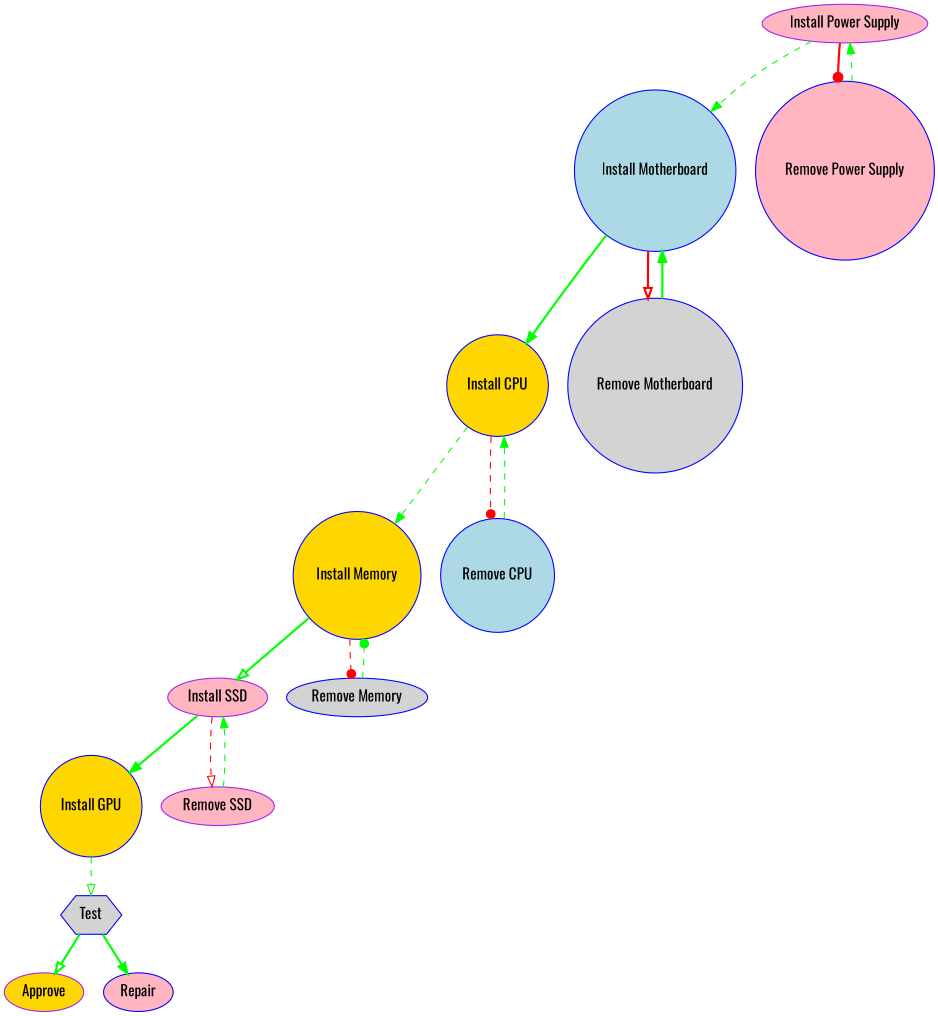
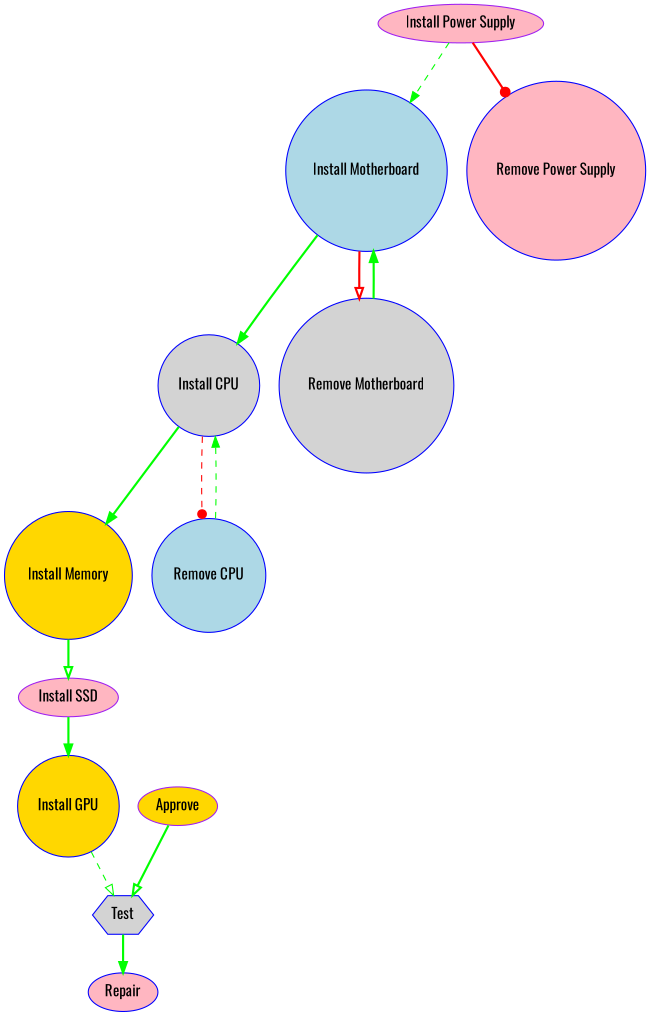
(852, 68) -> none
(498, 386) -> (209, 386)
(435, 471) -> (146, 471)
(357, 697) -> none
(218, 806) -> none
(70, 949) -> (153, 855)
